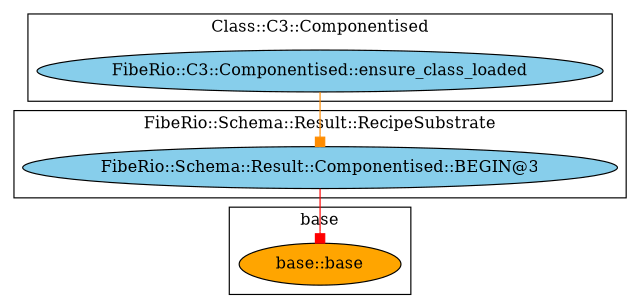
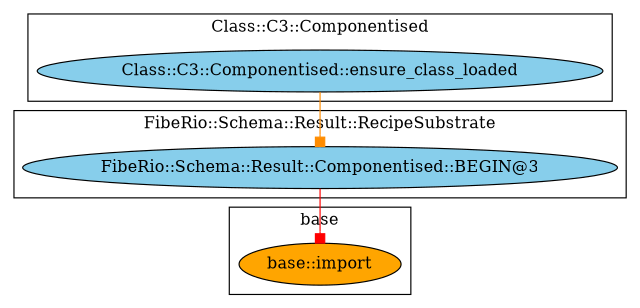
(320, 71) -> (320, 71)
(320, 264) -> (320, 264)
